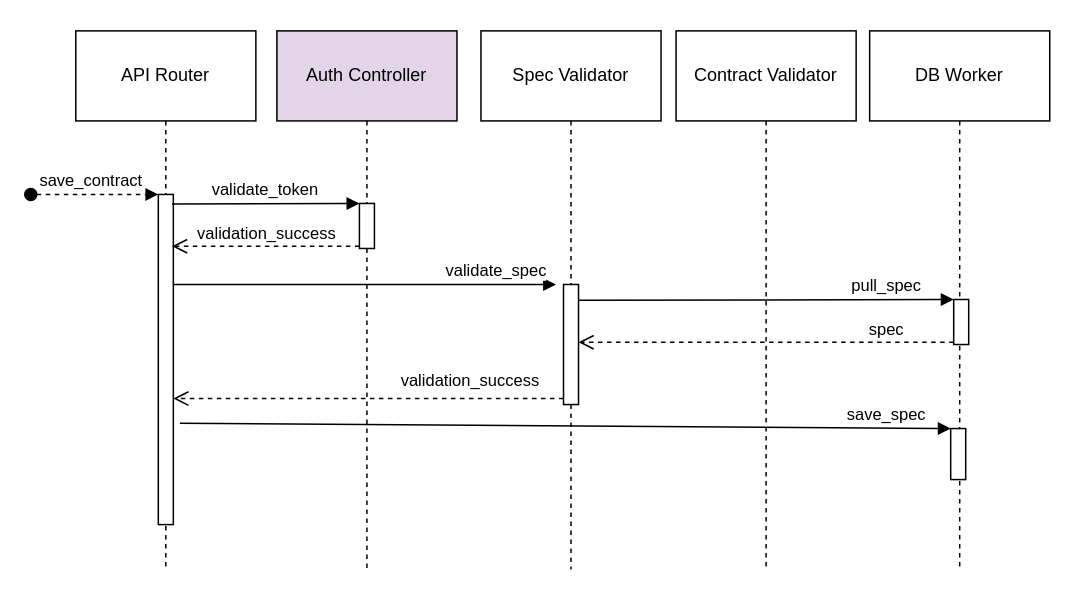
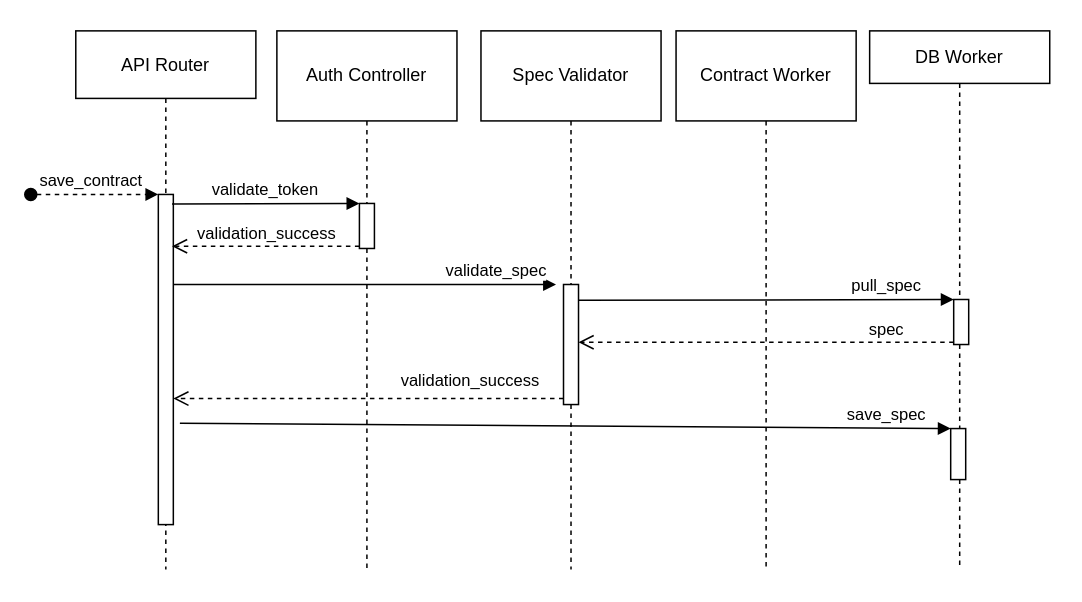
(166, 76) -> (166, 65)
(367, 76) -> (367, 76)
(766, 76) -> (766, 76)
(959, 76) -> (959, 57)
